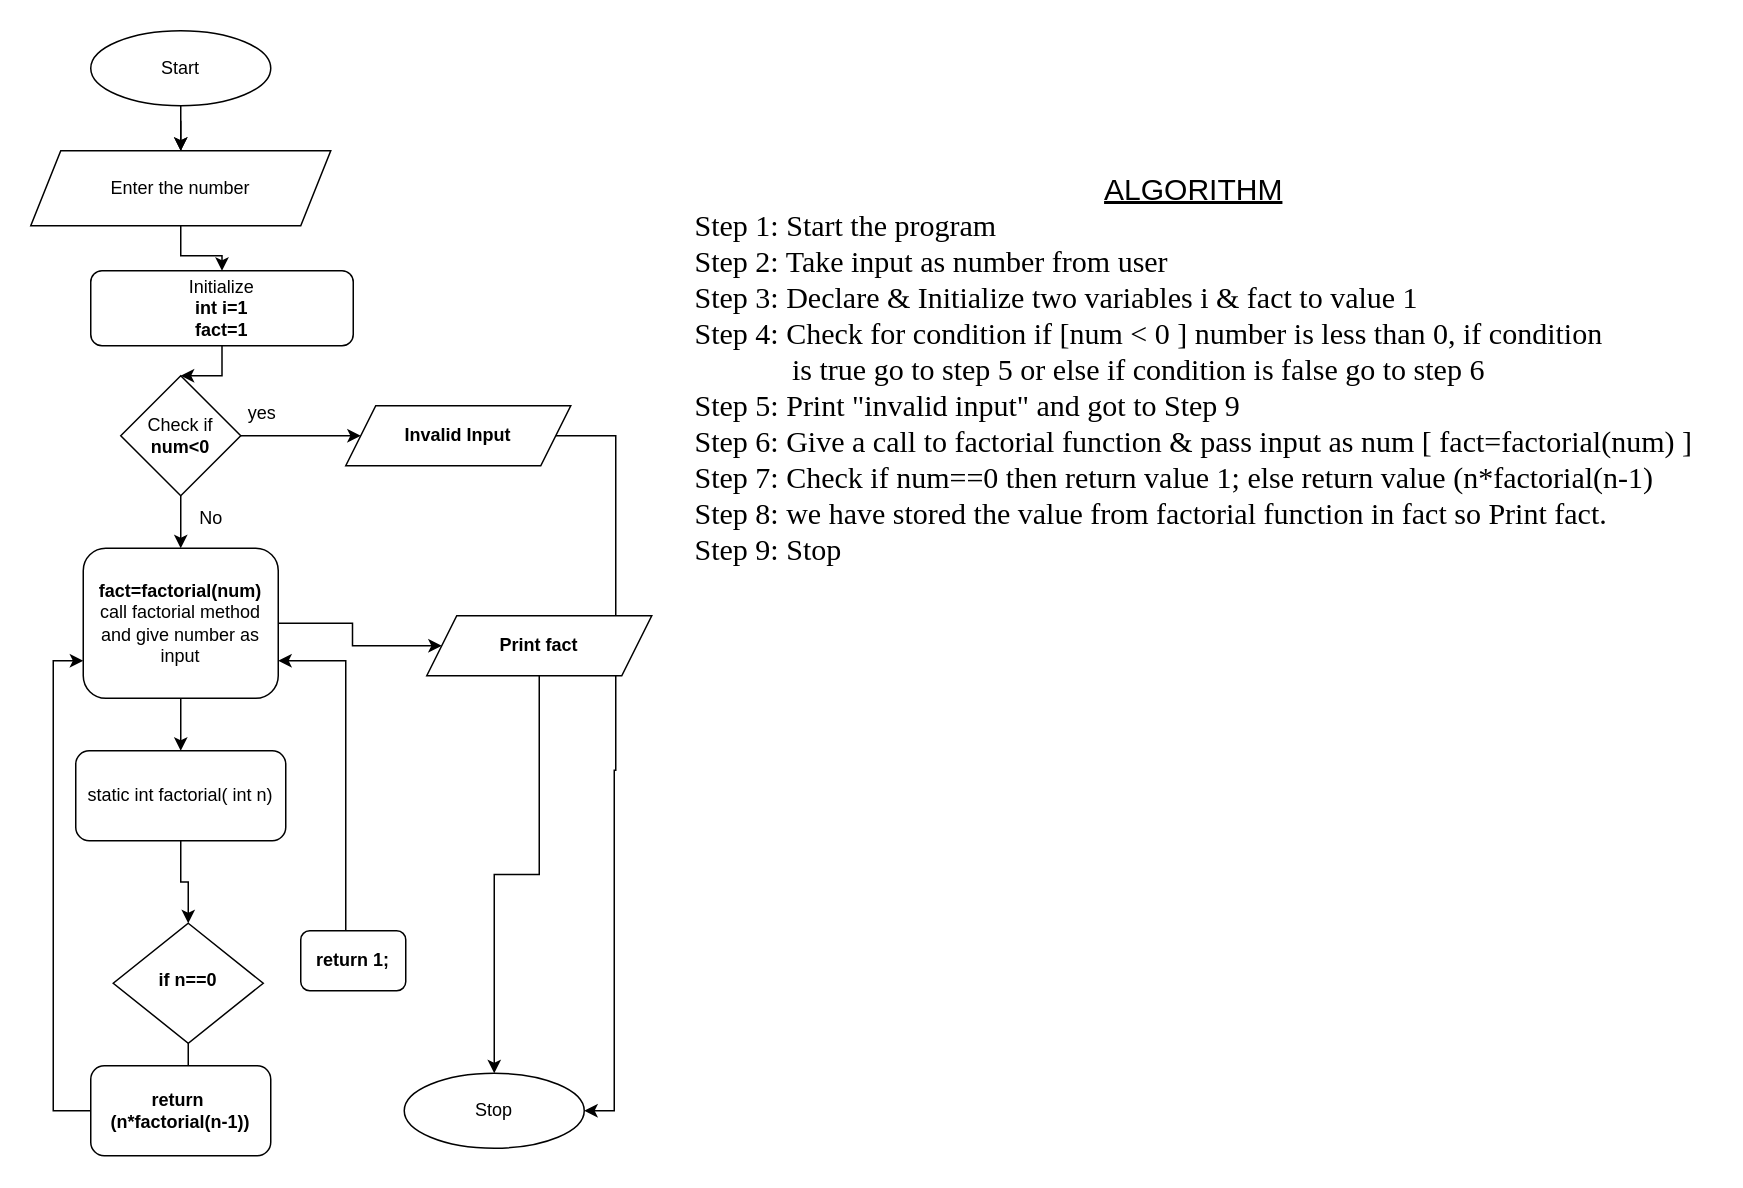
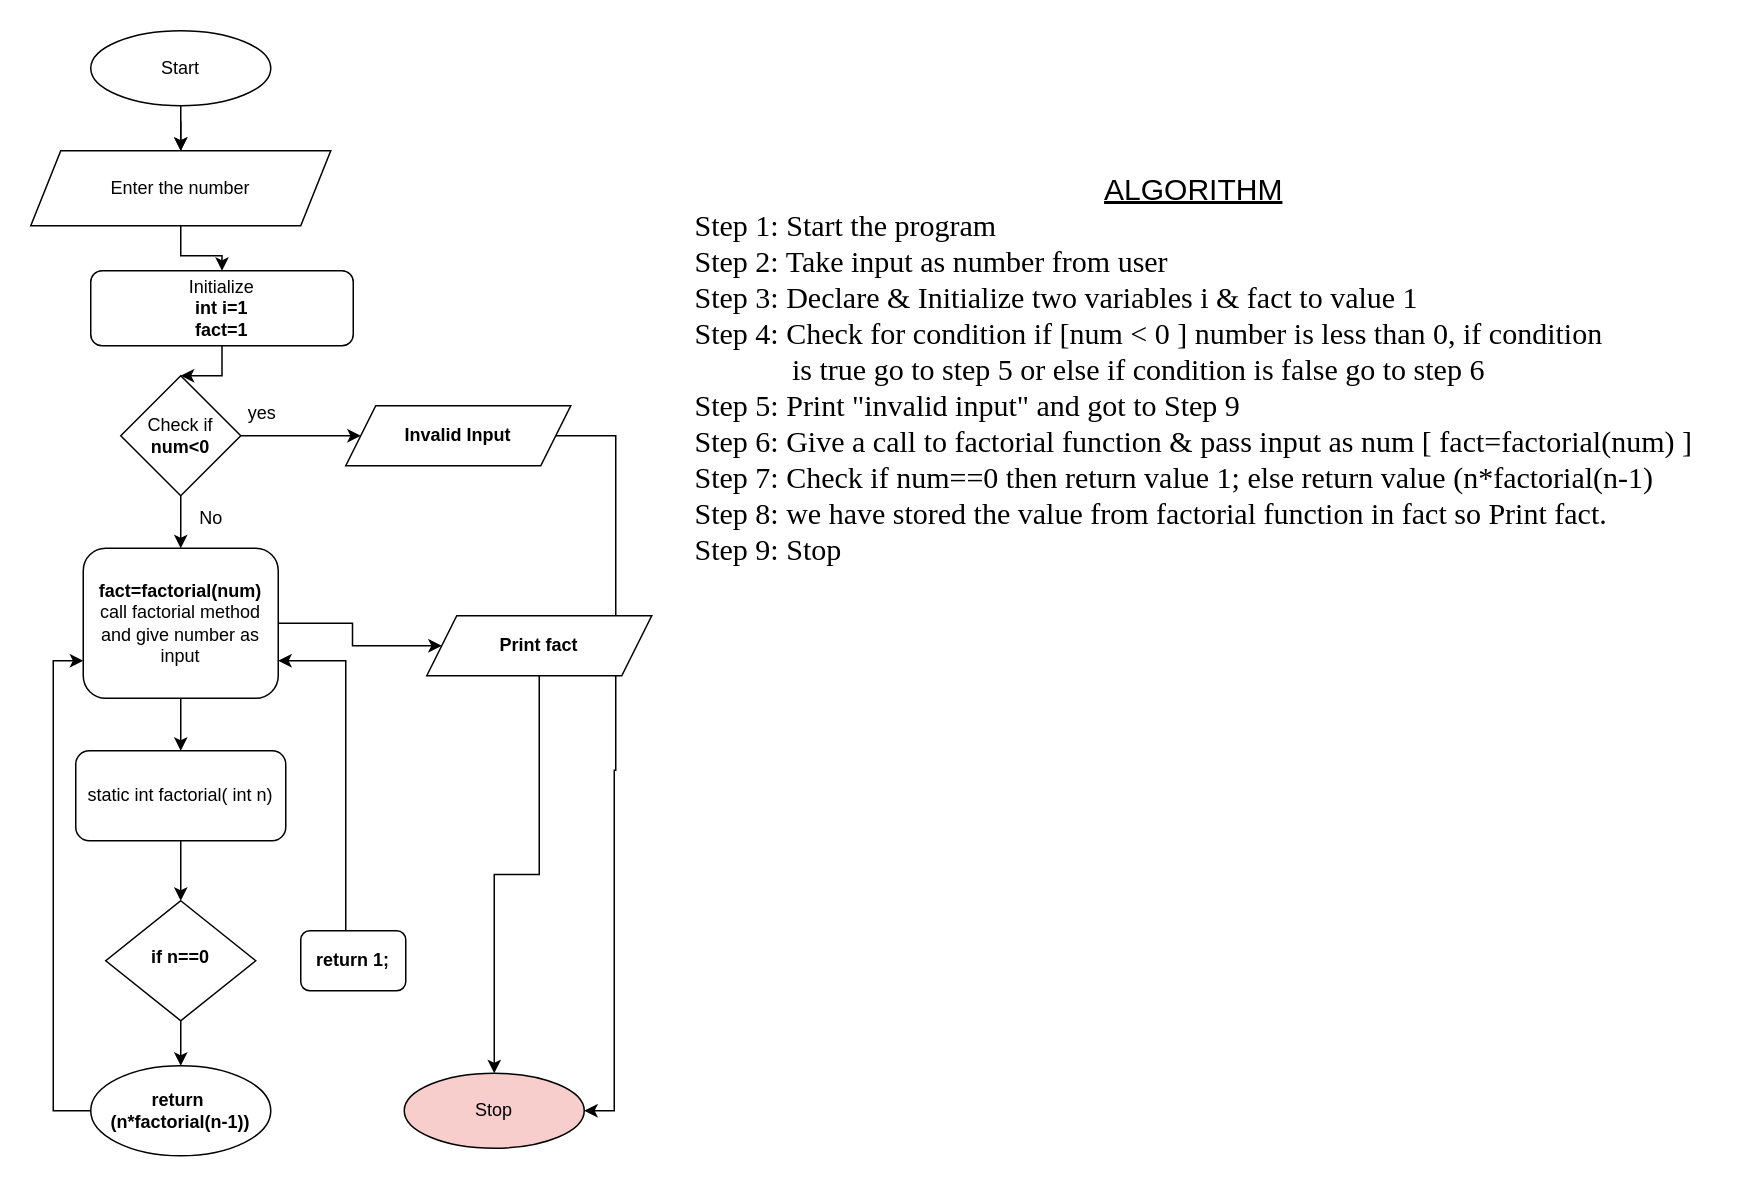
(188, 983) -> (181, 961)
(181, 1111) -> (181, 1111)
(494, 1111) -> (494, 1111)
